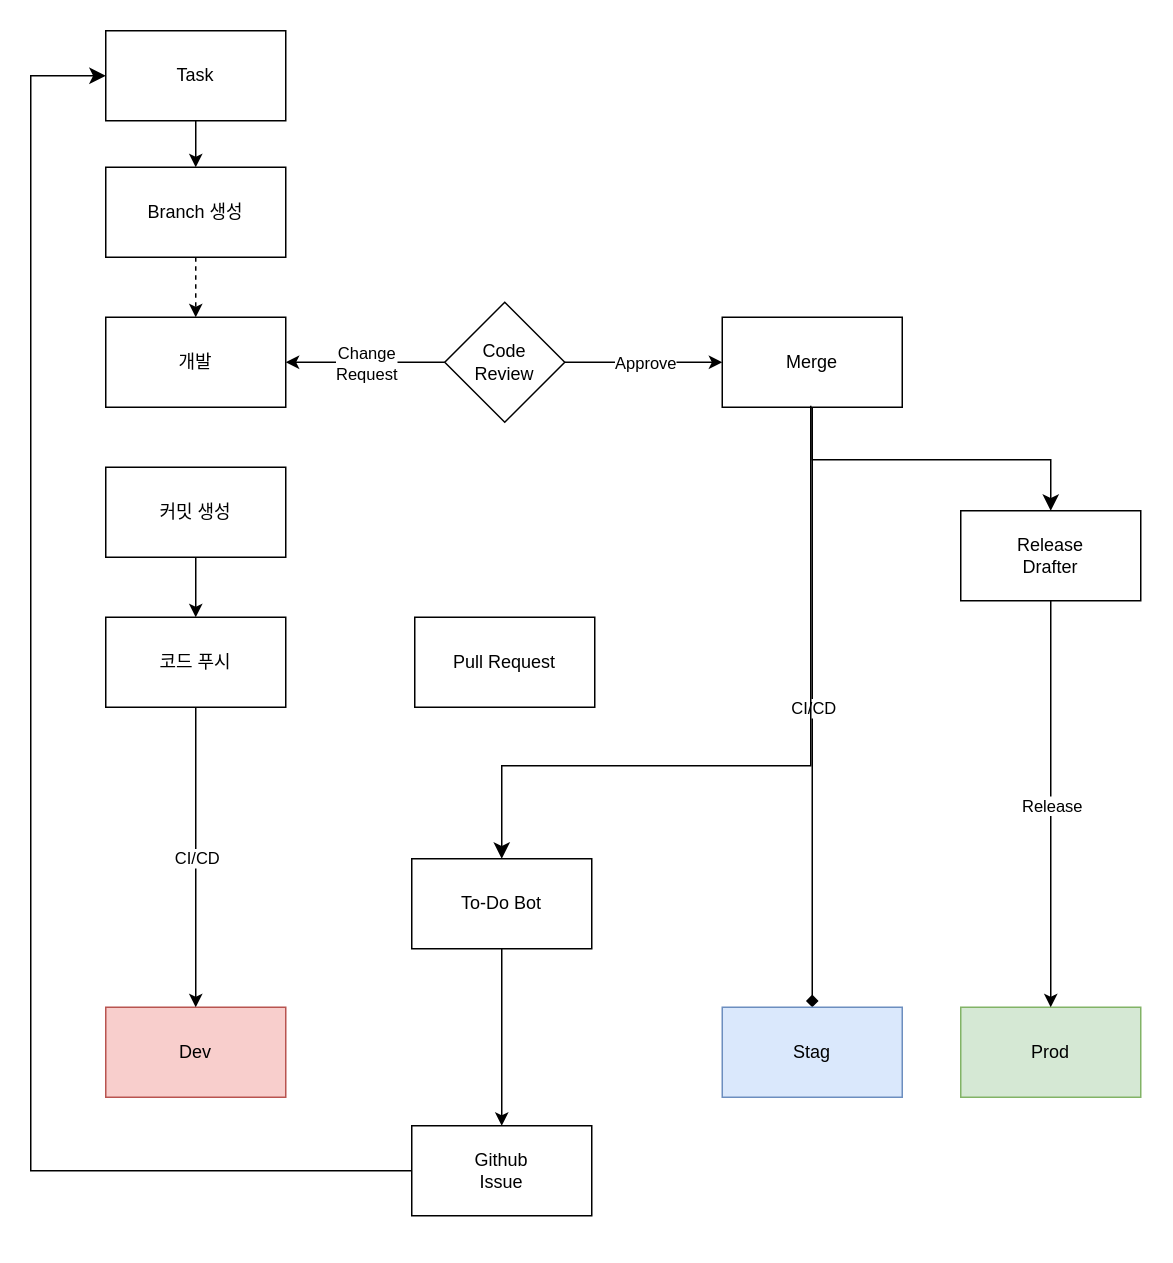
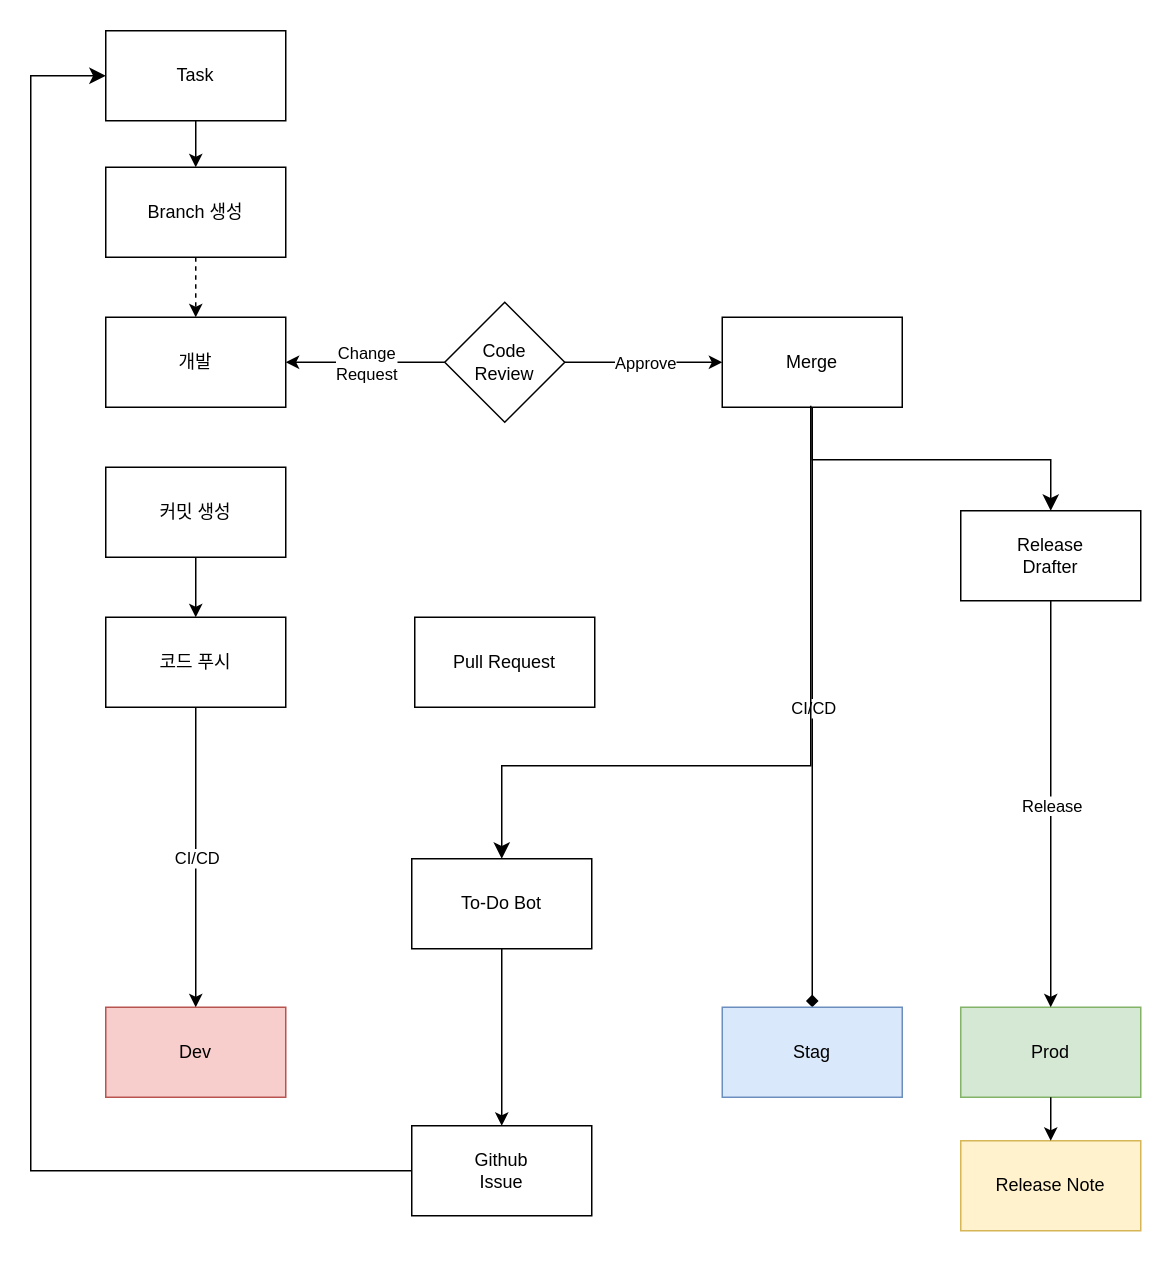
none -> (1051, 1114)
none -> (1051, 1186)
